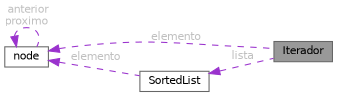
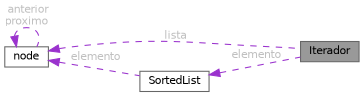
(174, 37) -> (174, 36)
(242, 56) -> (255, 55)
